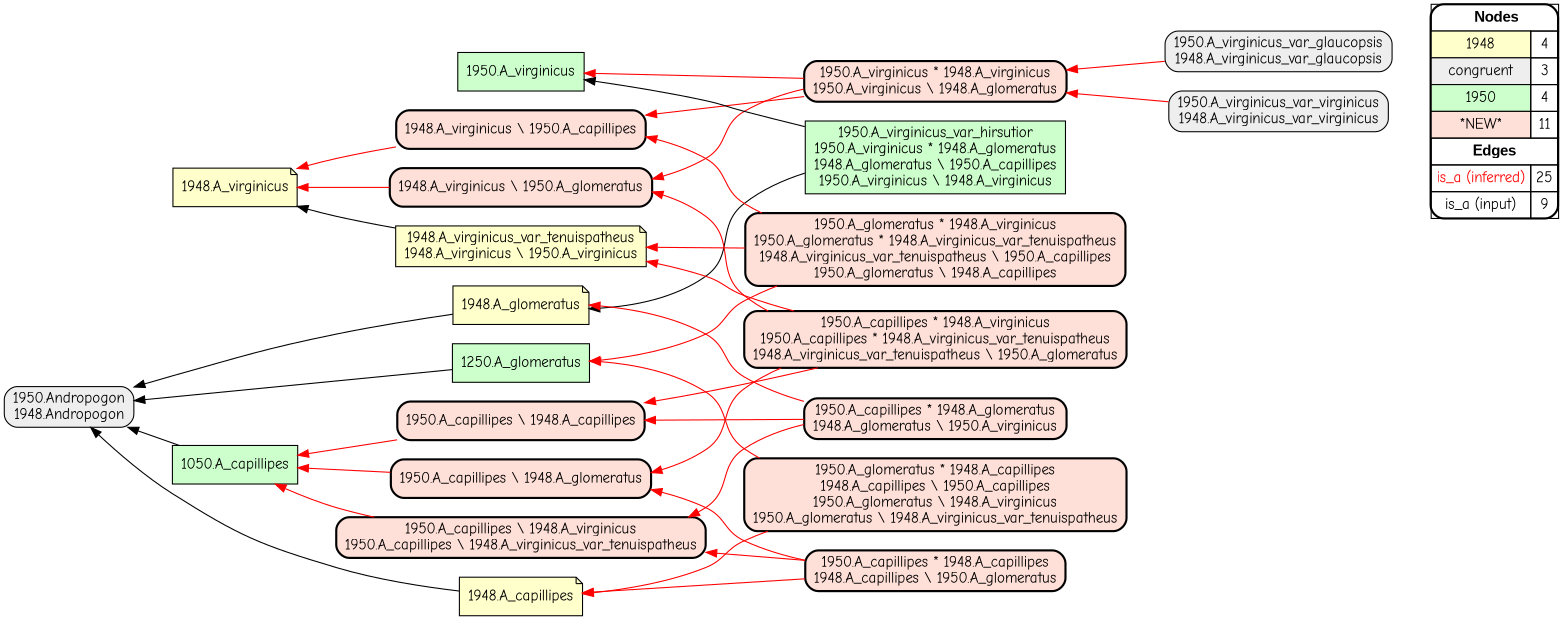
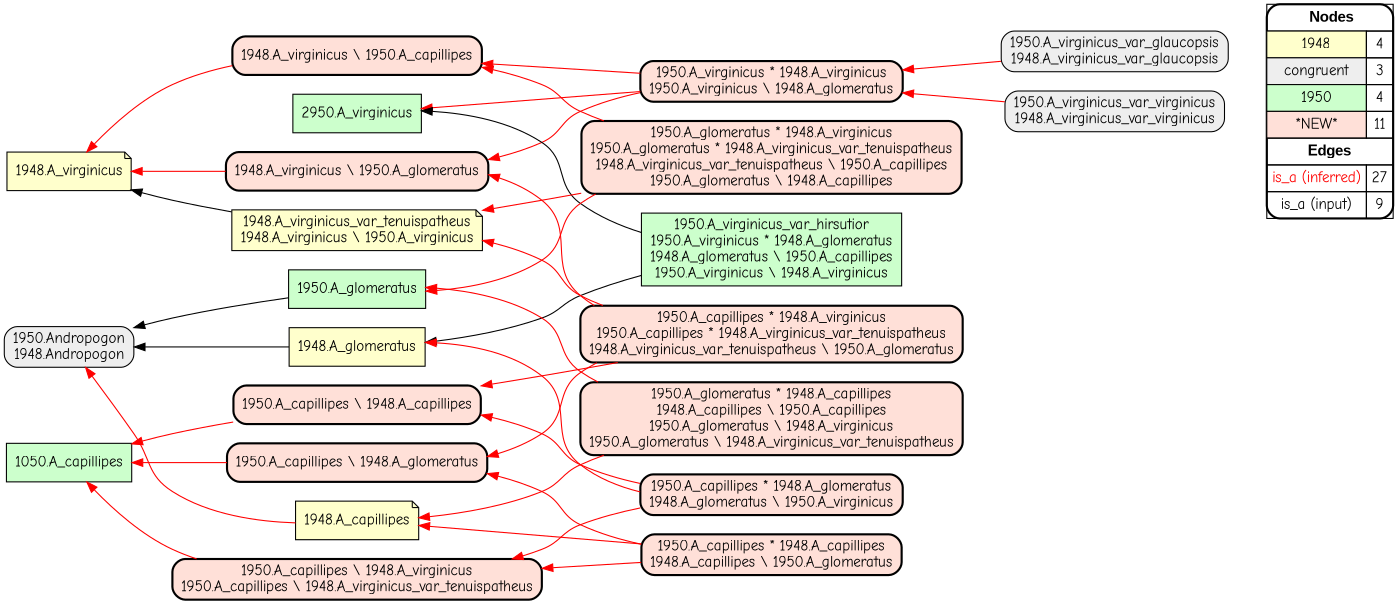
(521, 72) -> (357, 114)
(1545, 178) -> (1380, 178)
(521, 305) -> (357, 347)
(521, 363) -> (357, 289)
(159, 438) -> none
(265, 544) -> (167, 488)
